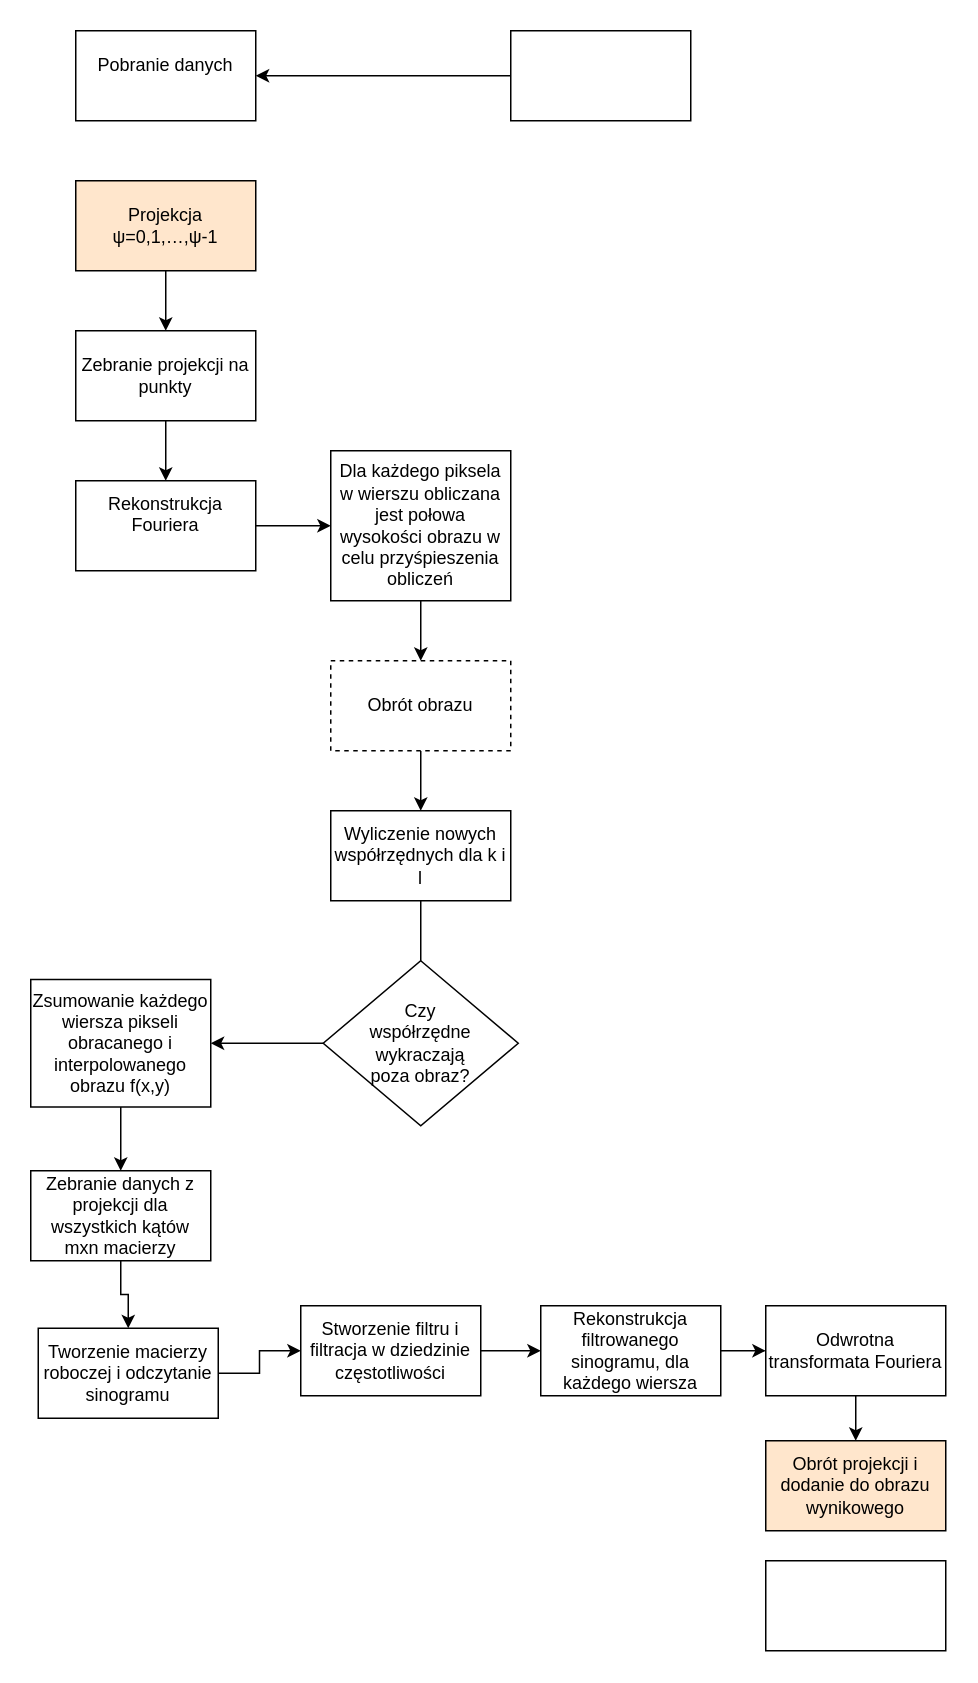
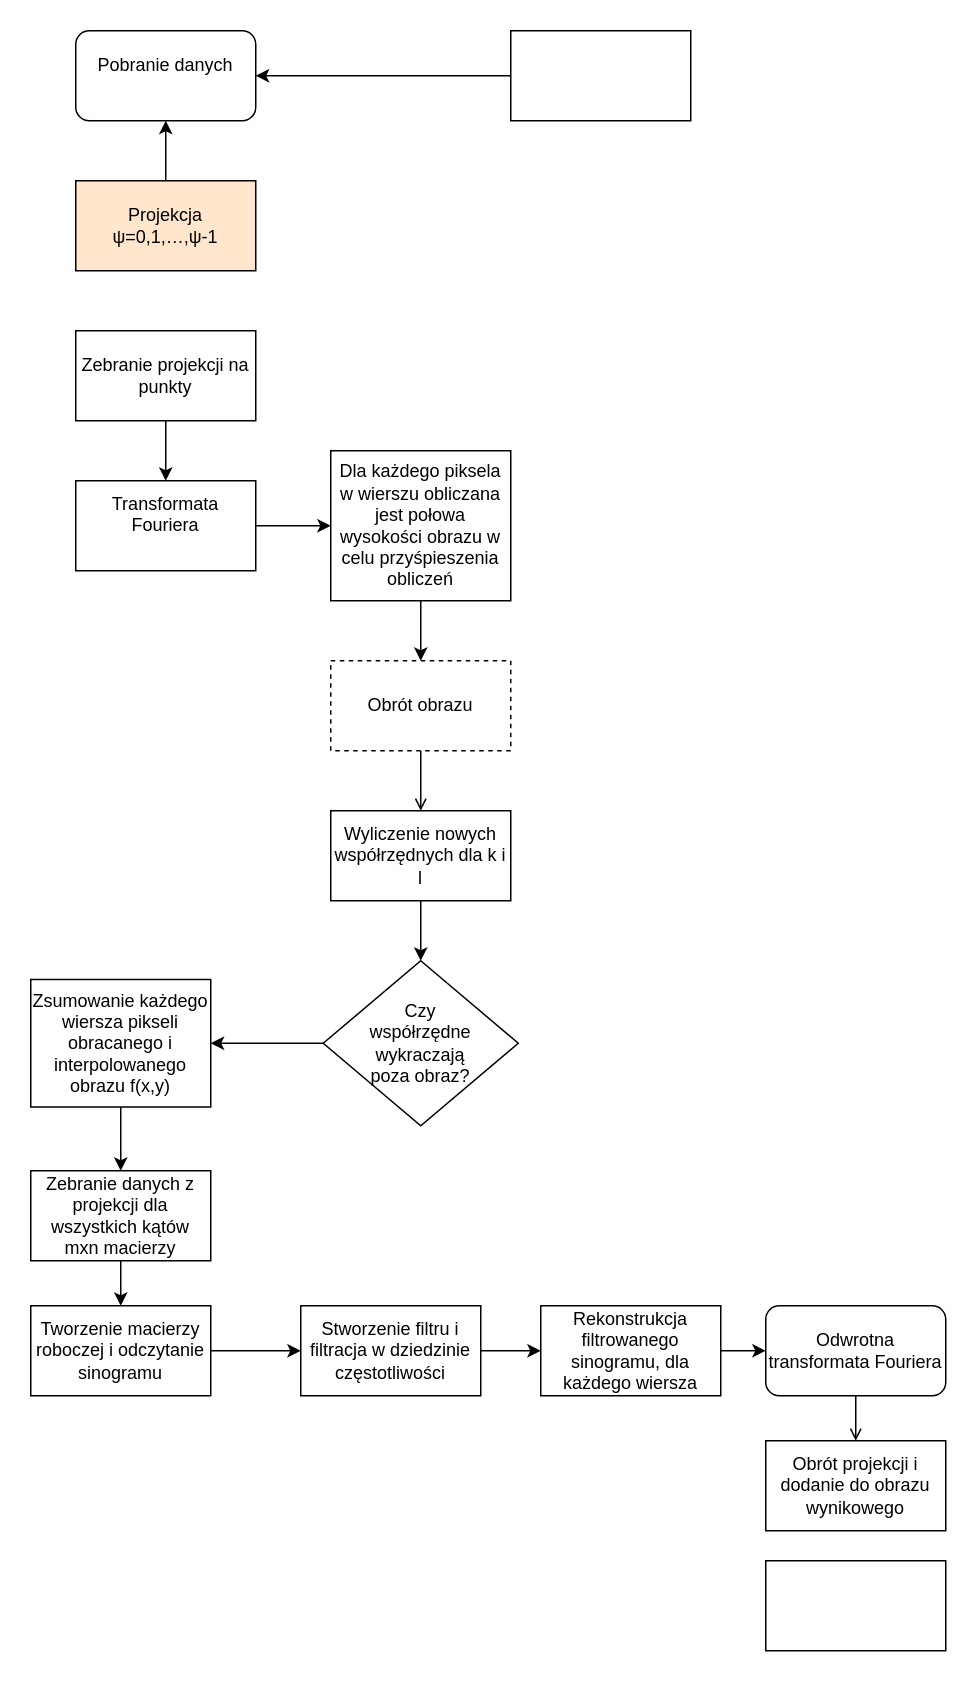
(166, 76) -> (166, 76)
(166, 296) -> (166, 156)
(166, 526) -> (166, 526)
(421, 799) -> (421, 801)
(421, 953) -> (421, 949)
(856, 1351) -> (856, 1351)
(128, 1373) -> (121, 1351)
(856, 1429) -> (856, 1431)
(856, 1486) -> (856, 1486)
